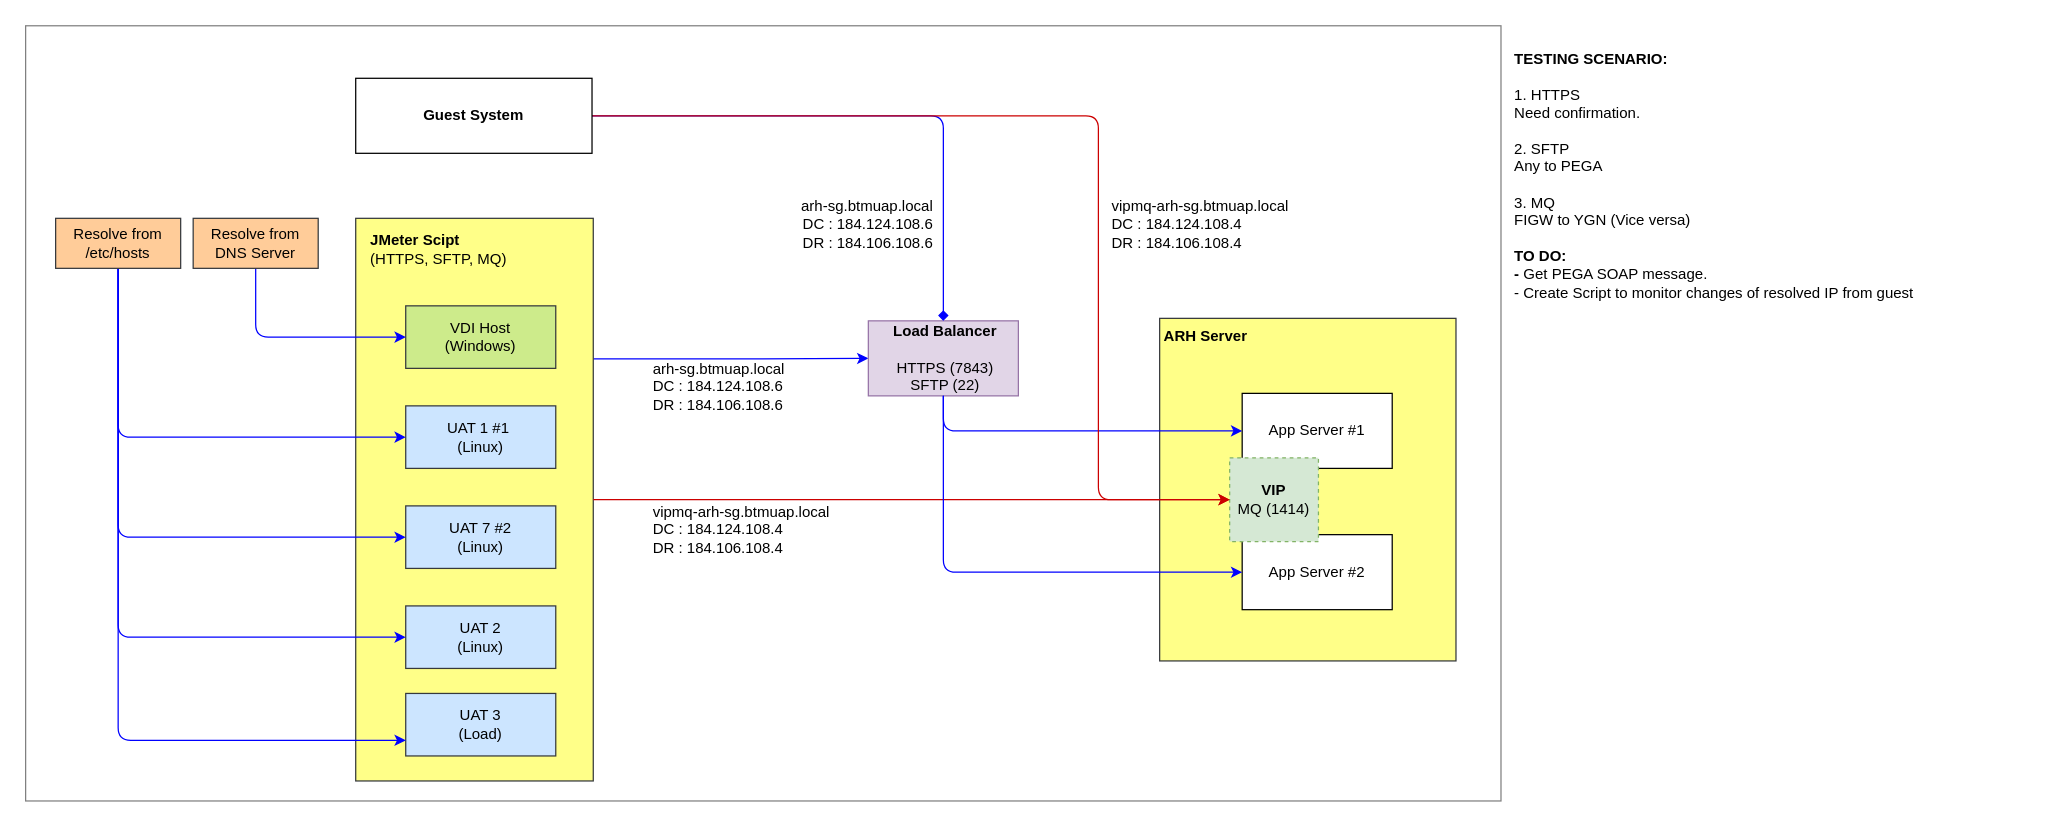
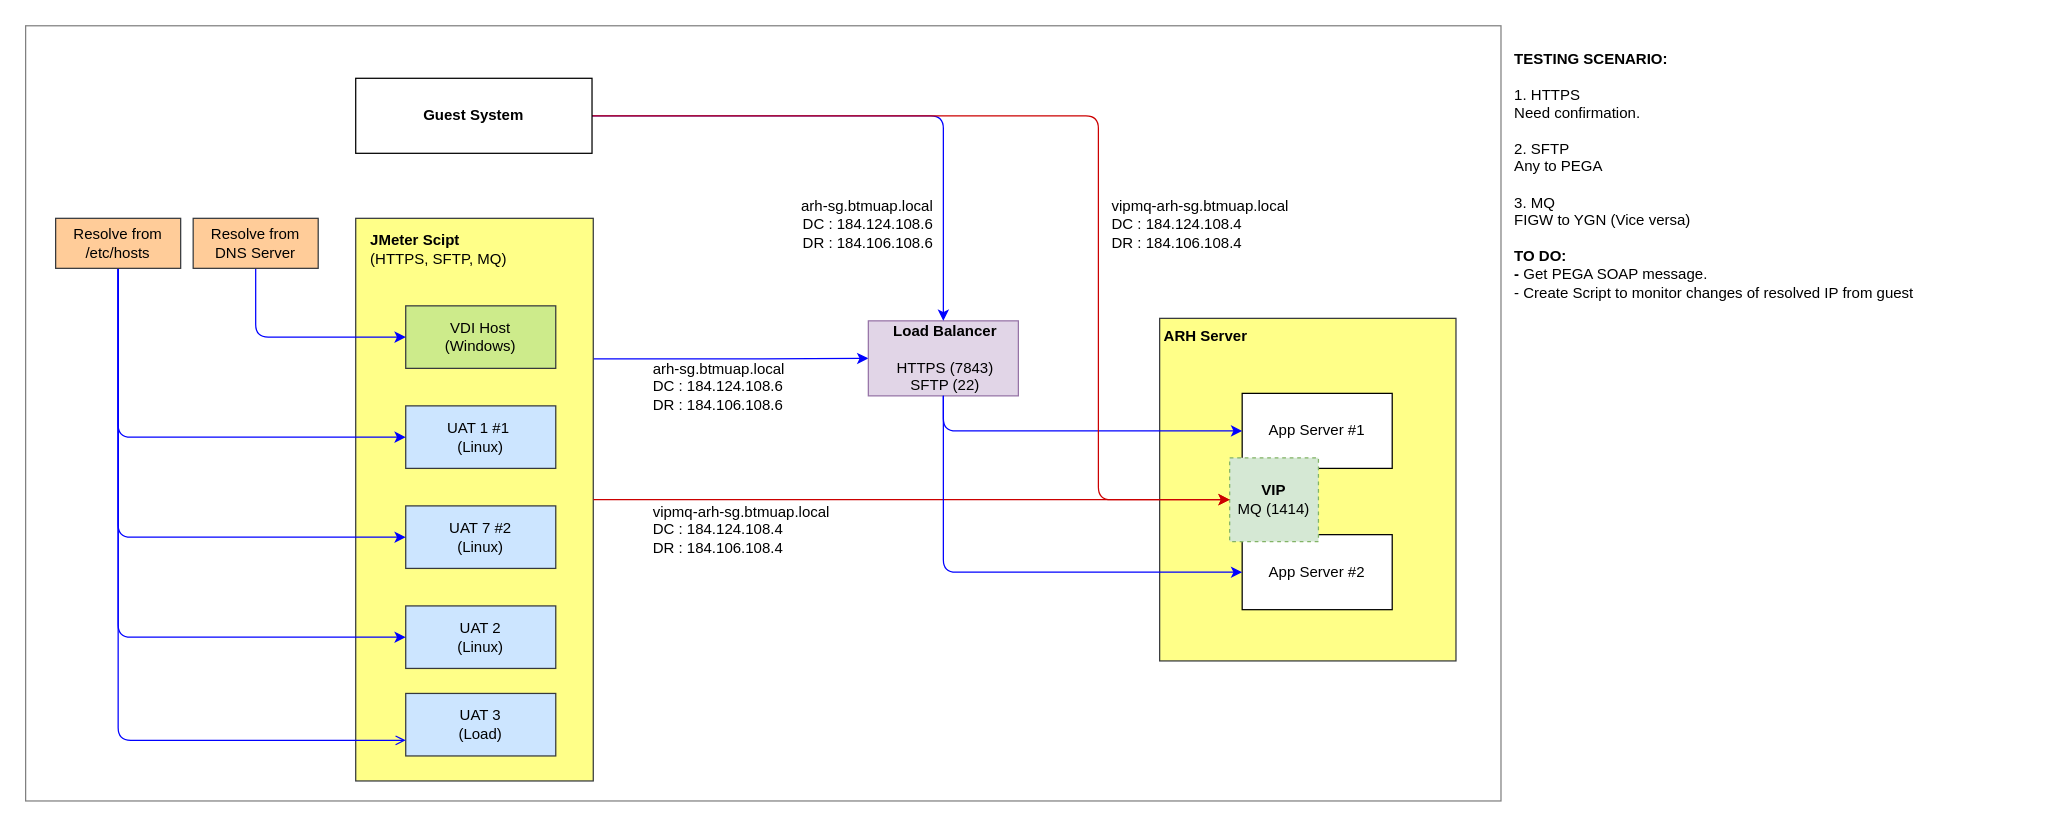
(943, 310) -> (943, 311)
(396, 740) -> (398, 740)
